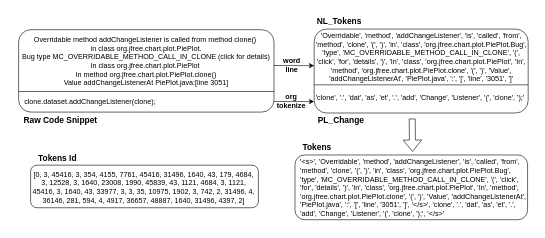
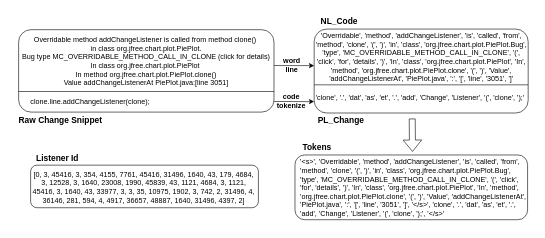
(339, 21) -> (339, 21)
(291, 101) -> (291, 101)
(90, 102) -> (90, 102)
(60, 120) -> (60, 120)
(57, 158) -> (57, 158)
